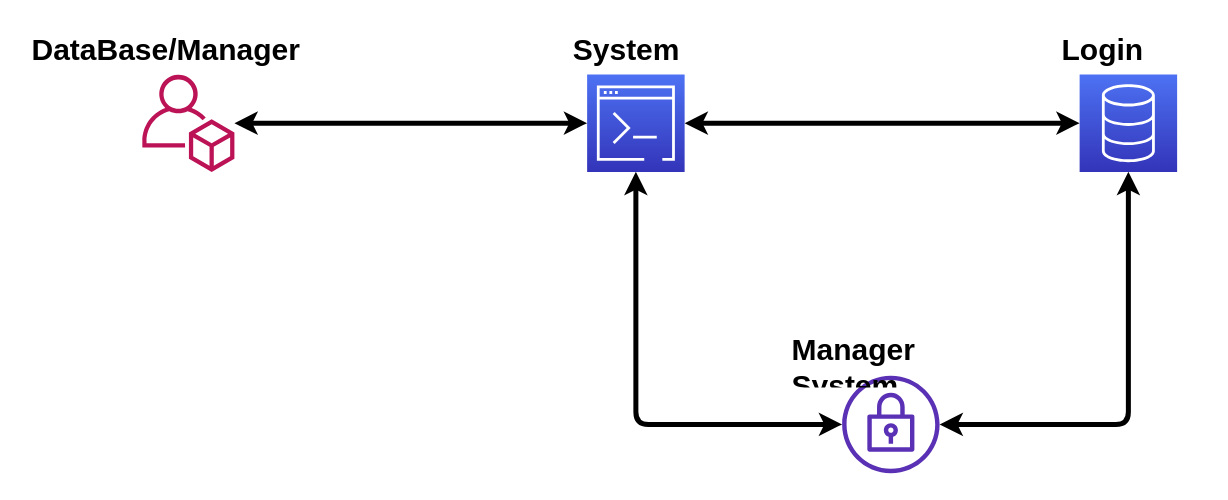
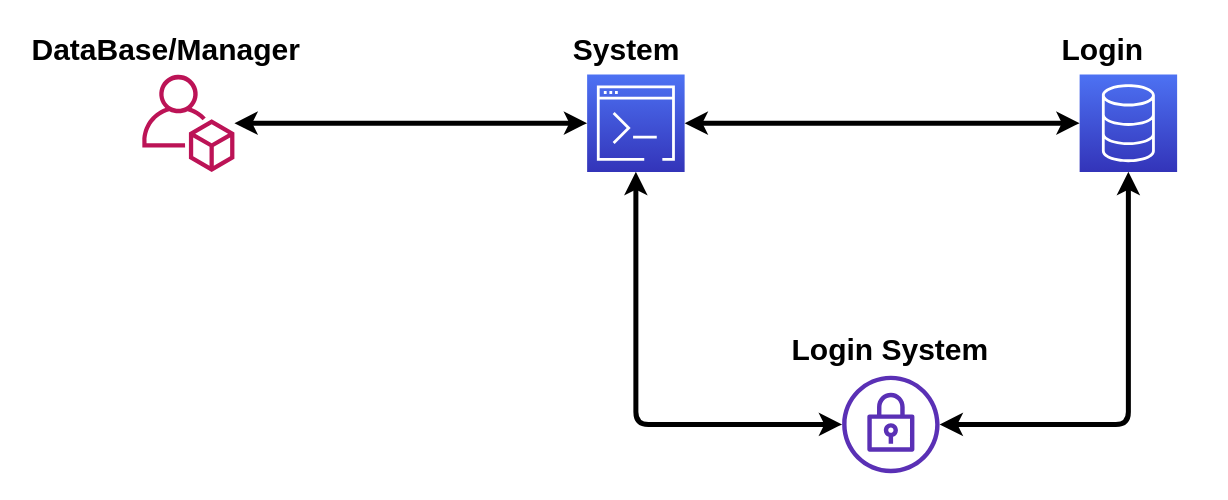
(849, 322) -> (838, 322)
